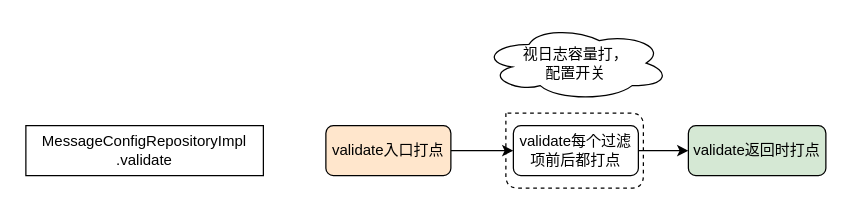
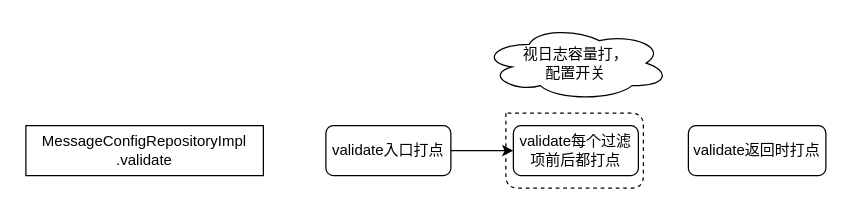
(388, 151) -> (388, 151)
(659, 151) -> none
(757, 151) -> (757, 151)
